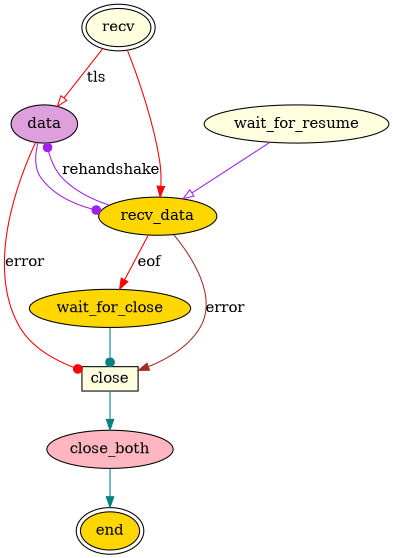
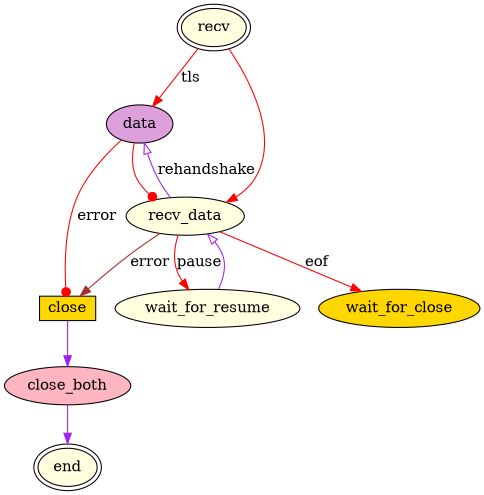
(83, 73) -> (179, 73)
(71, 186) -> (157, 176)
(49, 187) -> (134, 171)
(158, 216) -> (185, 216)
none -> (175, 259)
(110, 343) -> none
(110, 379) -> (68, 308)
(110, 405) -> (68, 338)
(110, 482) -> (68, 419)
(110, 531) -> (68, 467)
